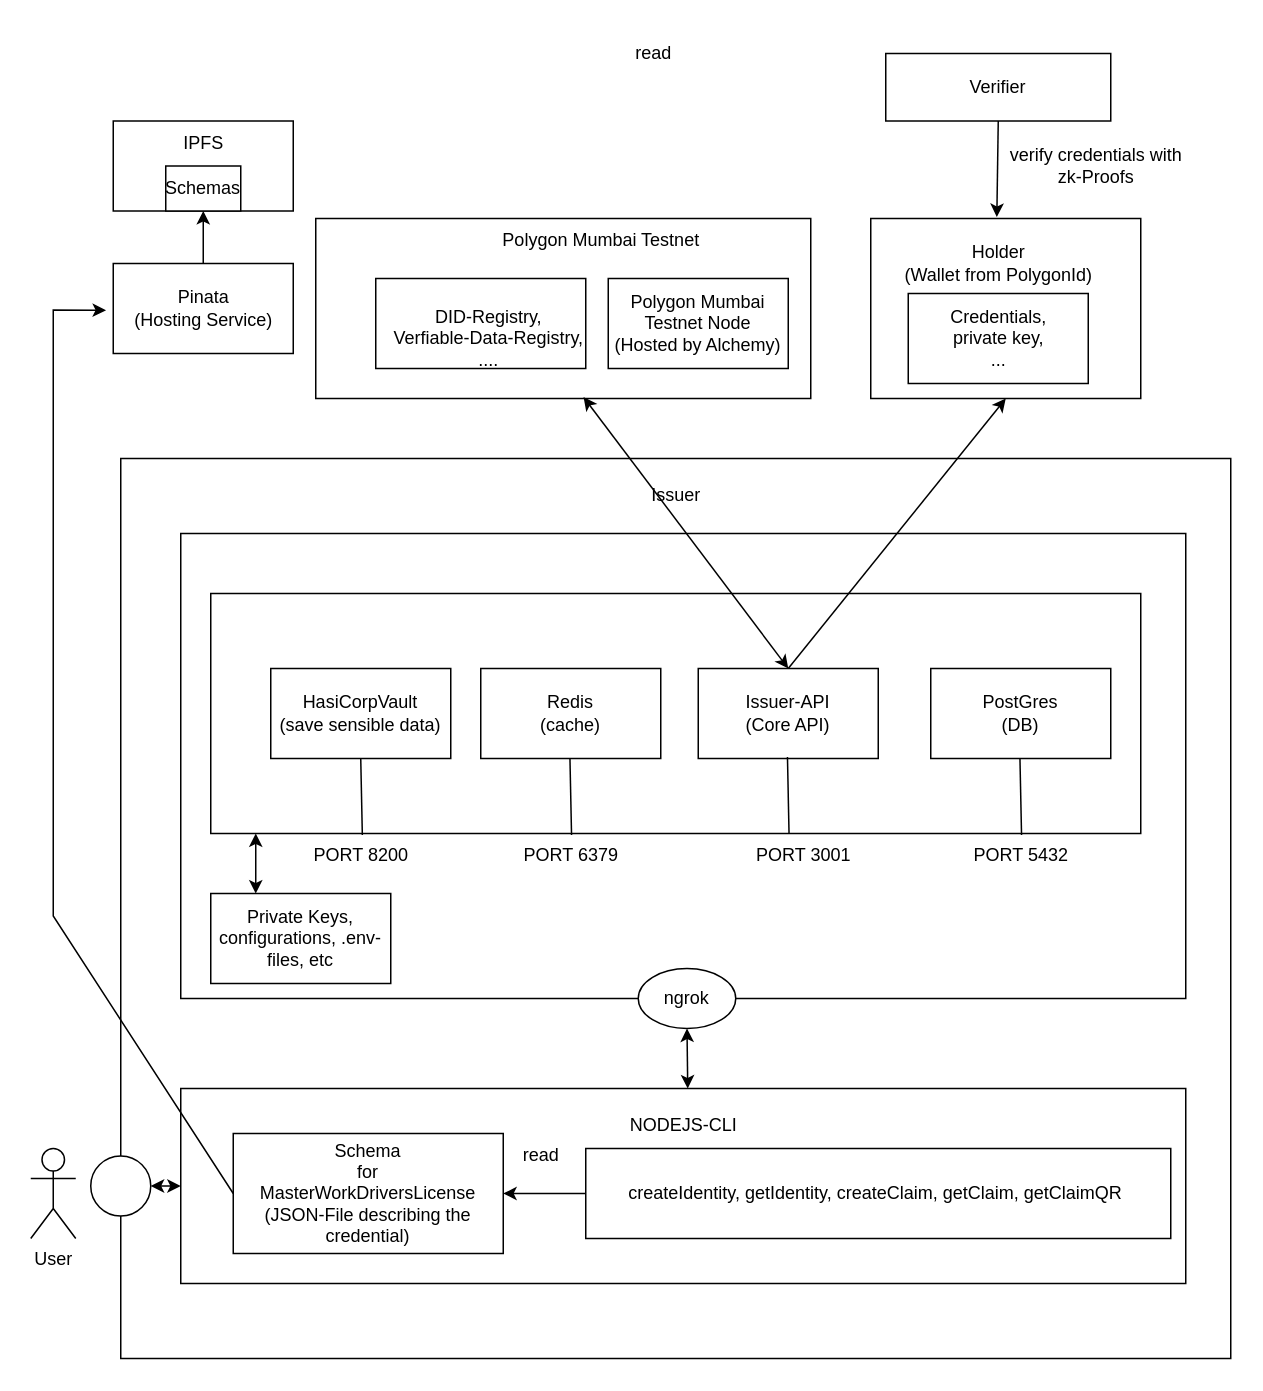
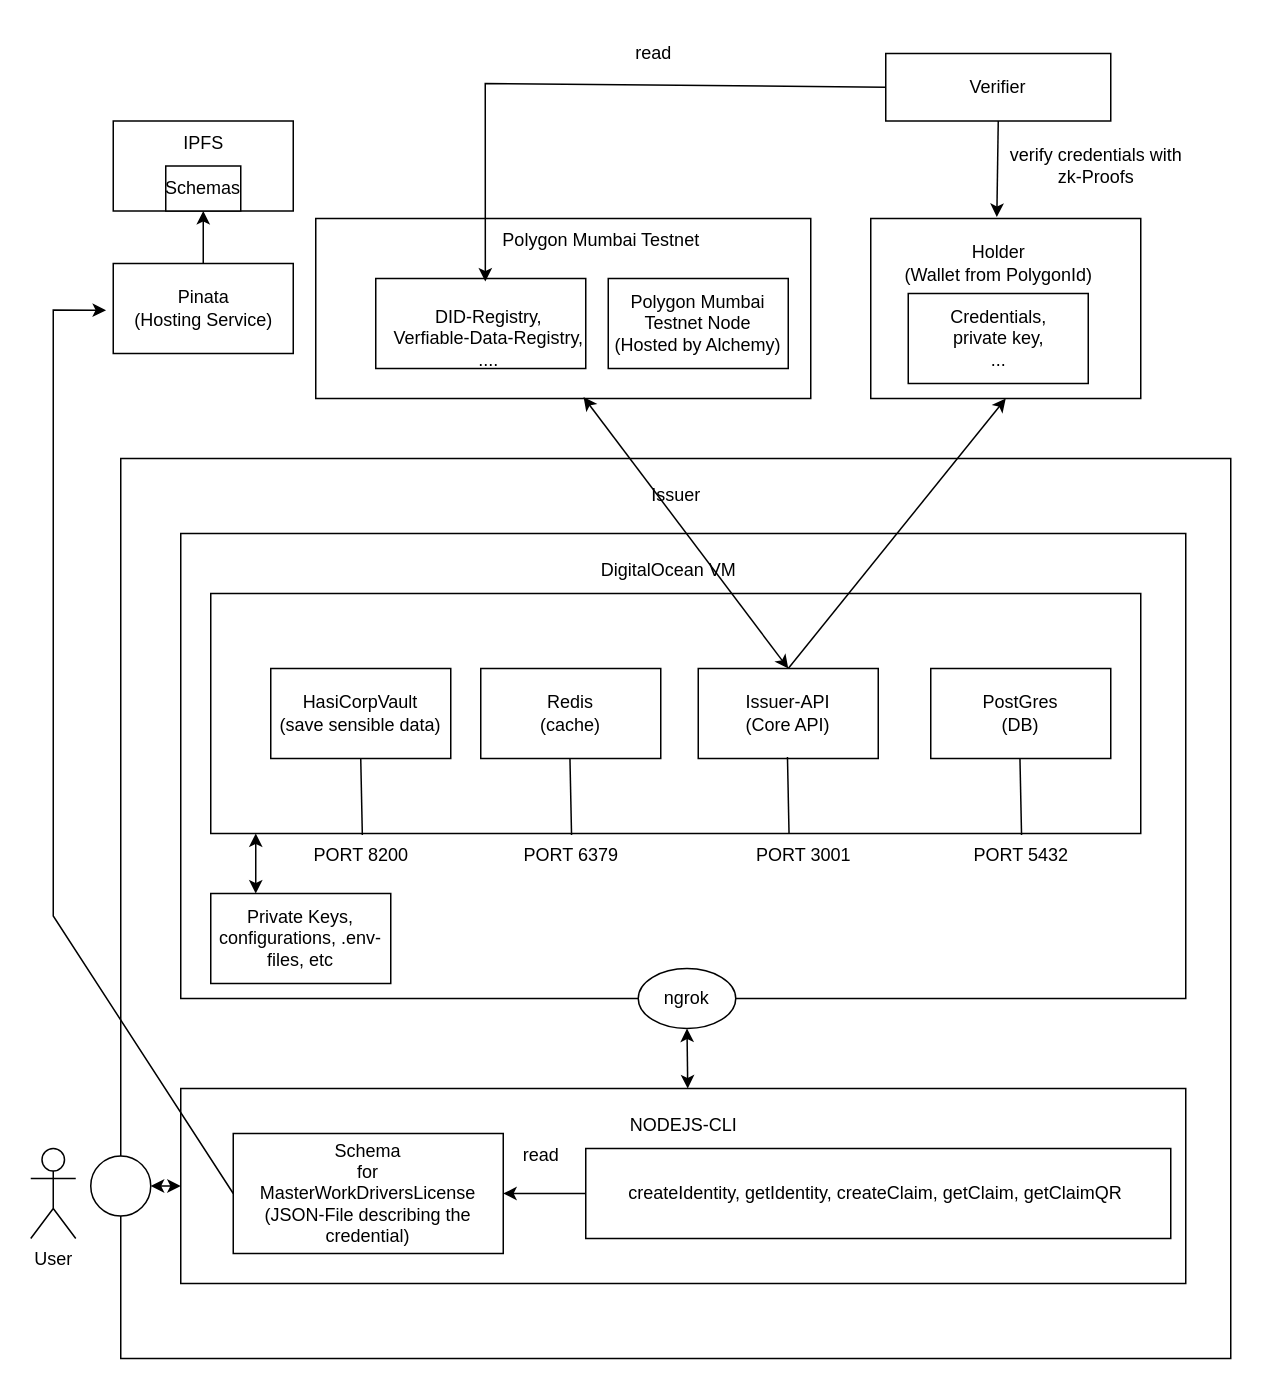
none -> (591, 84)
none -> (668, 571)
